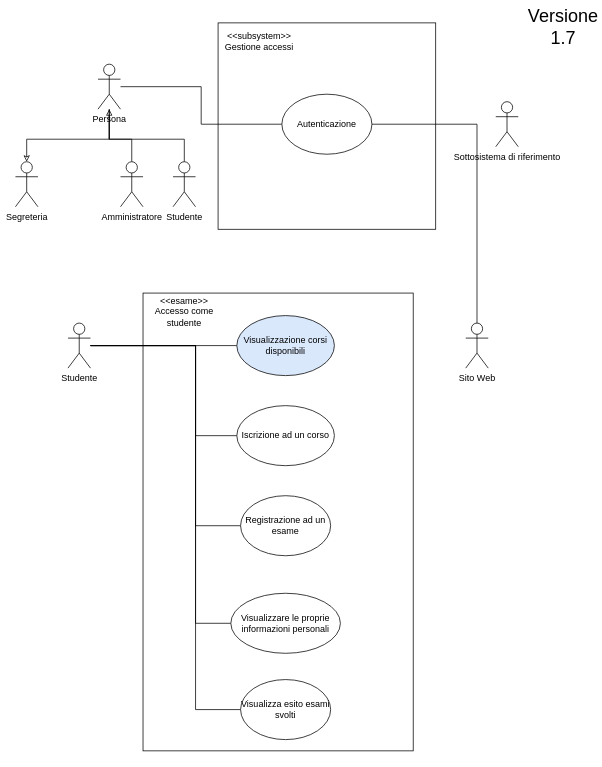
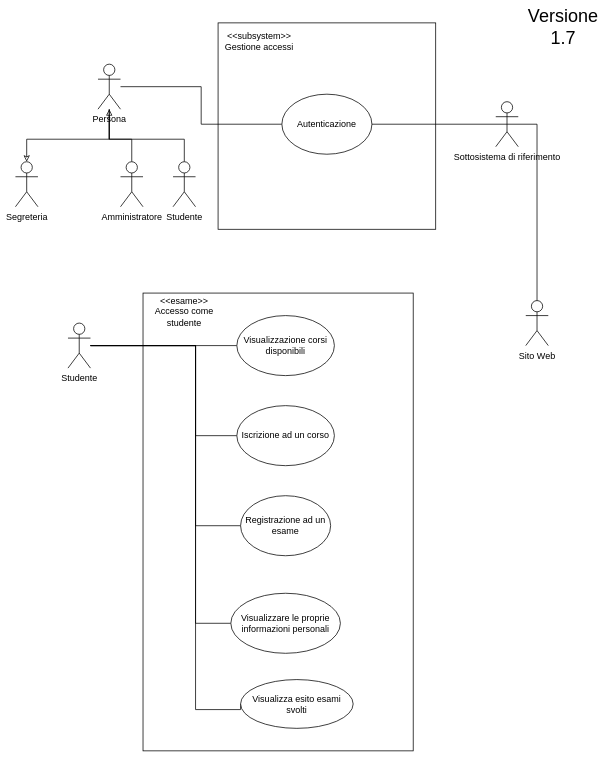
(285, 345) -> (285, 345)
(477, 345) -> (537, 323)
(285, 709) -> (297, 704)
